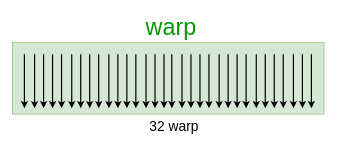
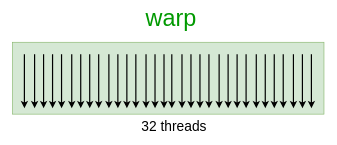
(171, 27) -> (171, 18)
(174, 126) -> (174, 126)
